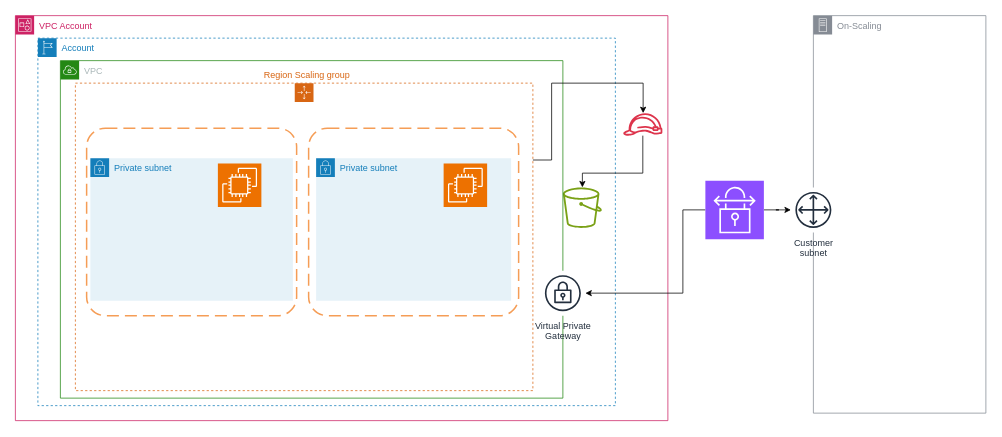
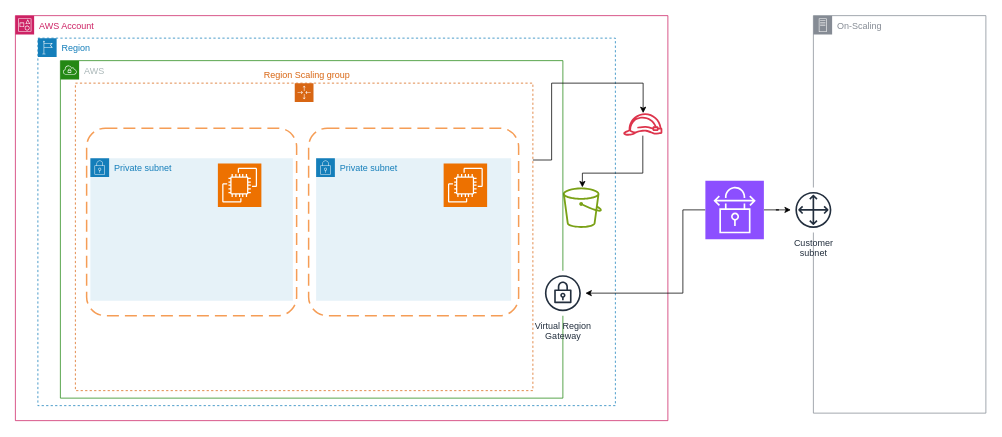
(66, 26) -> (66, 26)
(80, 49) -> (76, 49)
(92, 71) -> (92, 71)
(563, 331) -> (563, 331)
